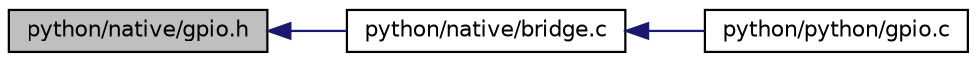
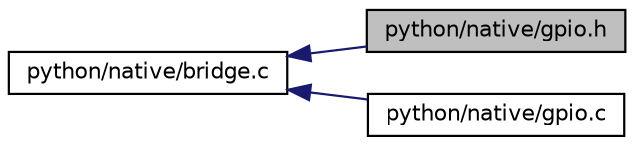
(319, 31) -> (338, 50)
(836, 31) -> (496, 115)
